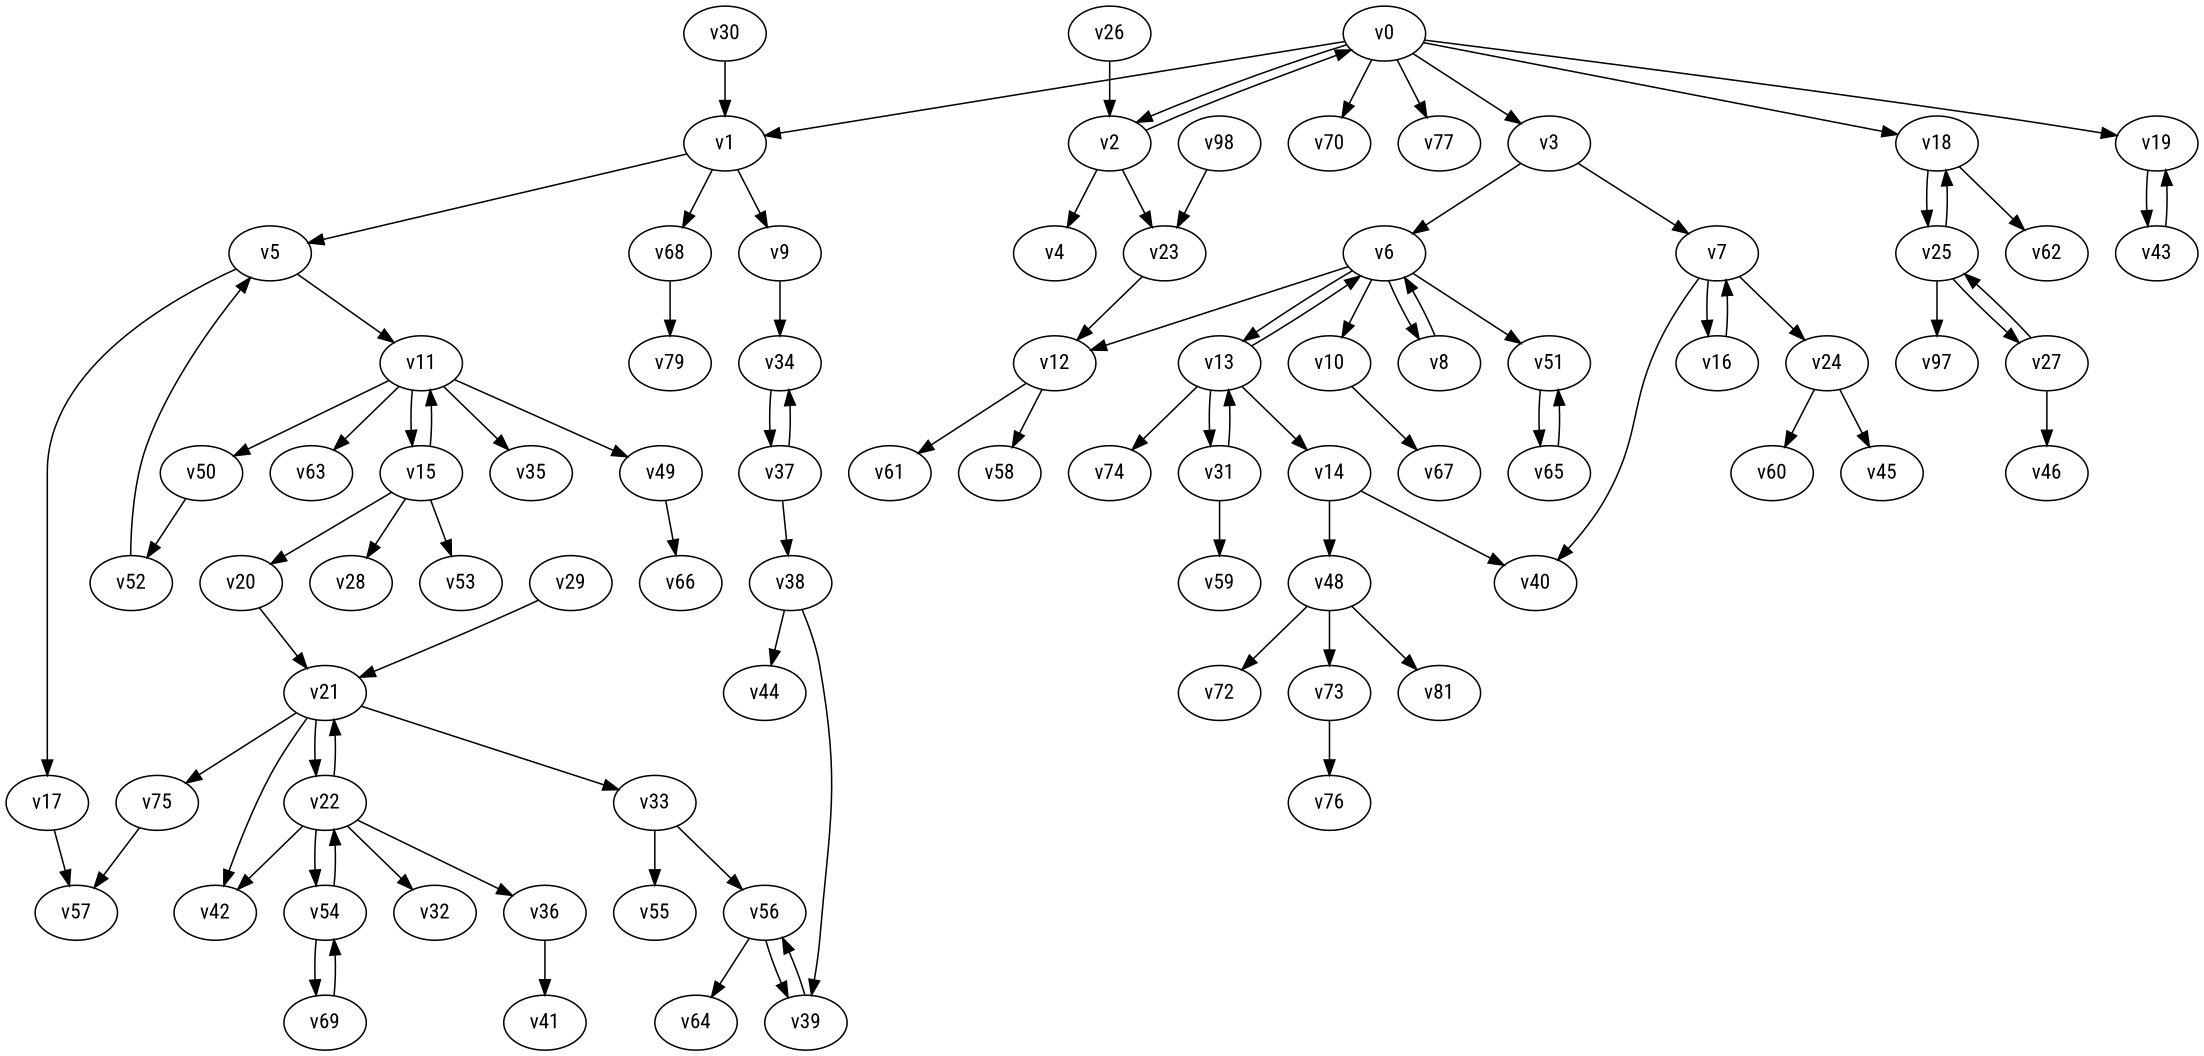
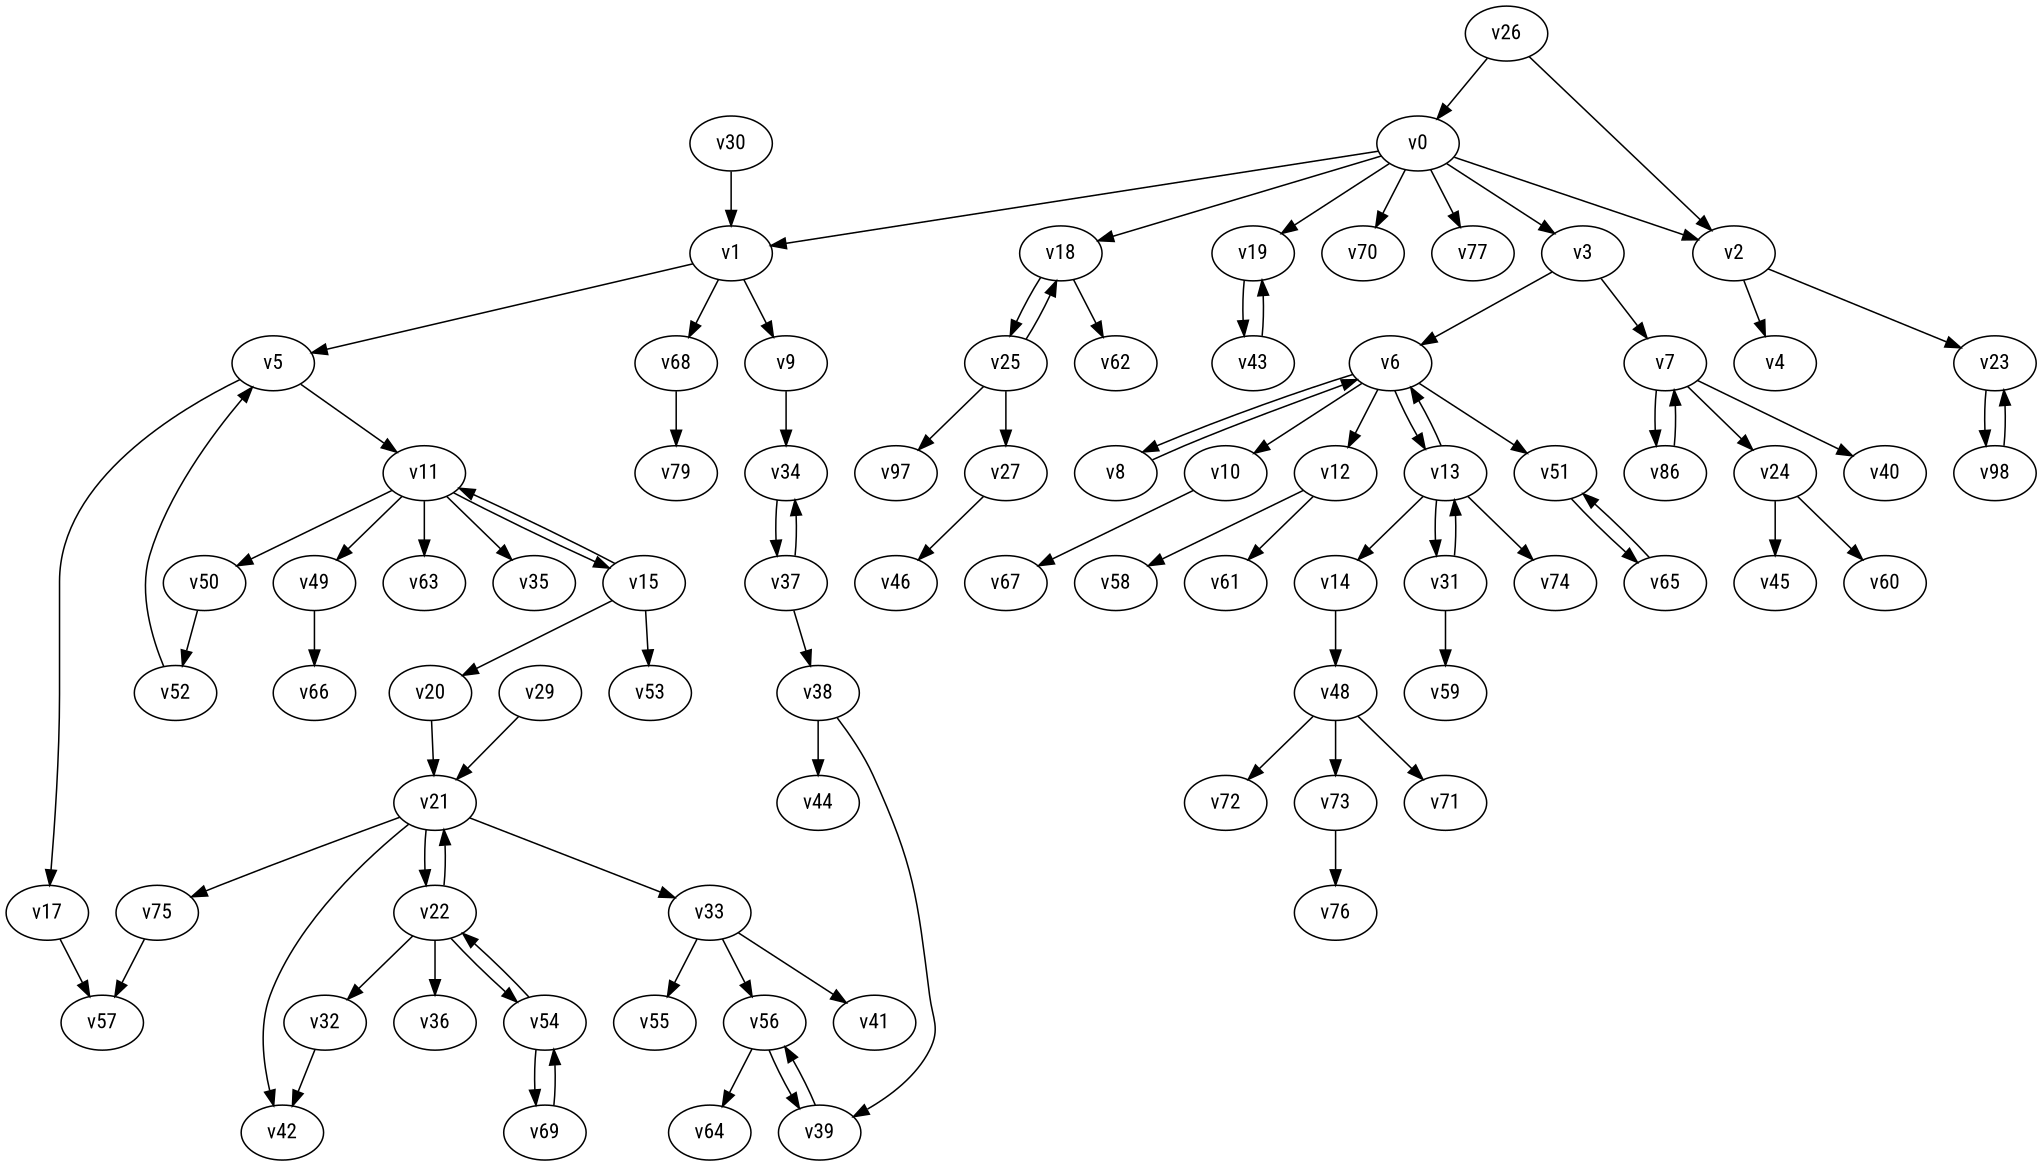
(1241, 91) -> (1467, 82)
(1115, 303) -> (1985, 410)
(2004, 310) -> none
(1717, 363) -> (1665, 473)
(1426, 525) -> none
(351, 583) -> none
(1439, 693) -> (1445, 803)
(276, 852) -> (307, 1070)
(545, 960) -> (786, 964)
